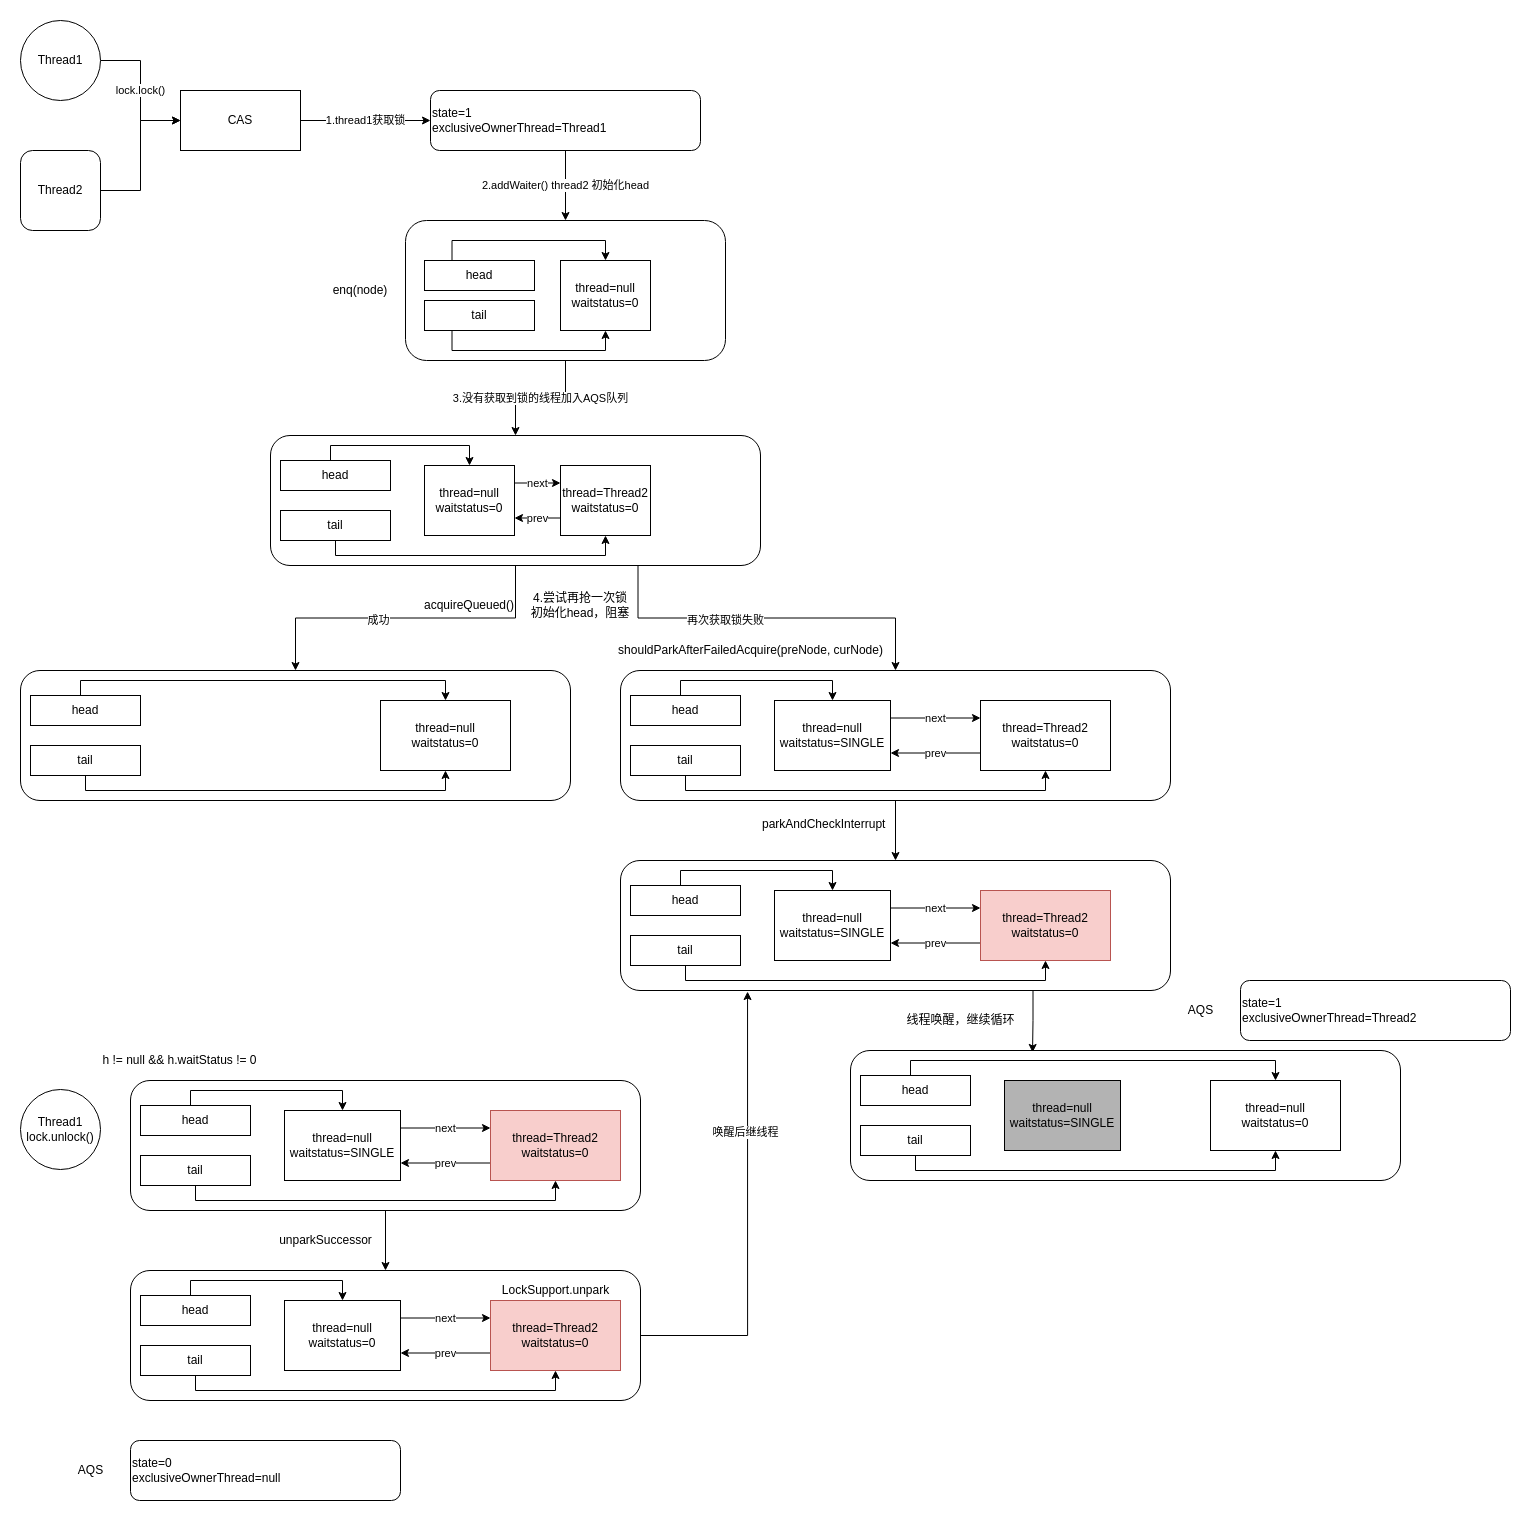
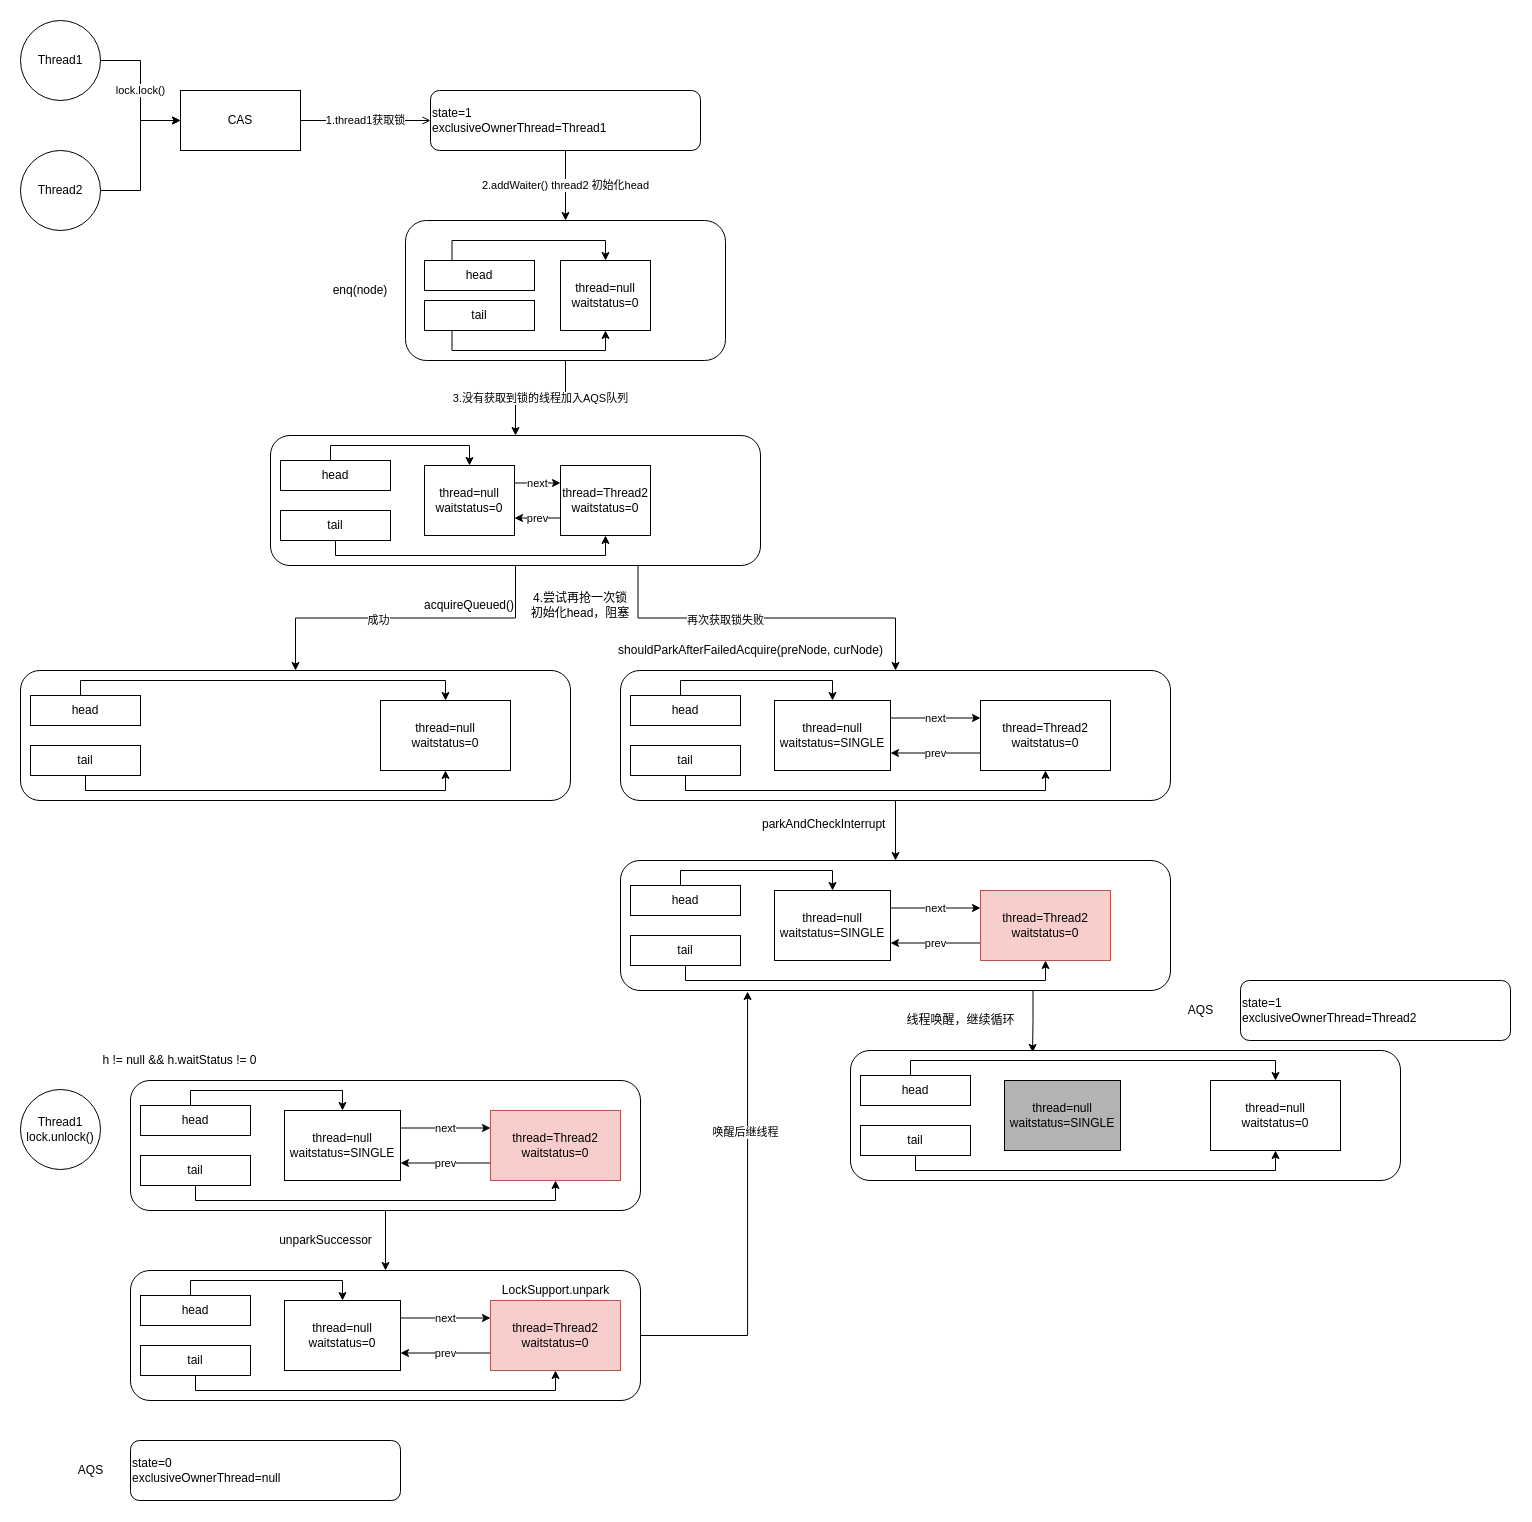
(422, 121) -> (424, 121)
(61, 191) -> (61, 191)
